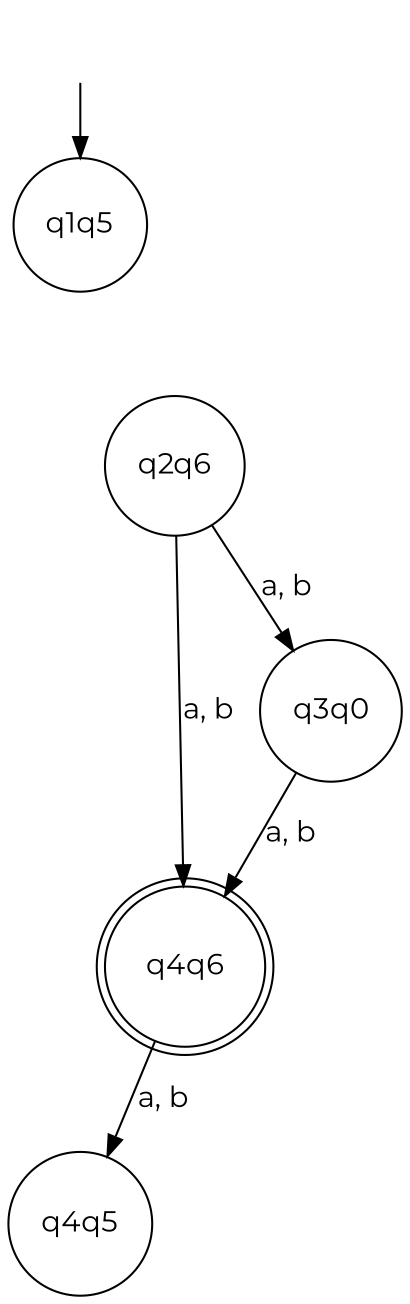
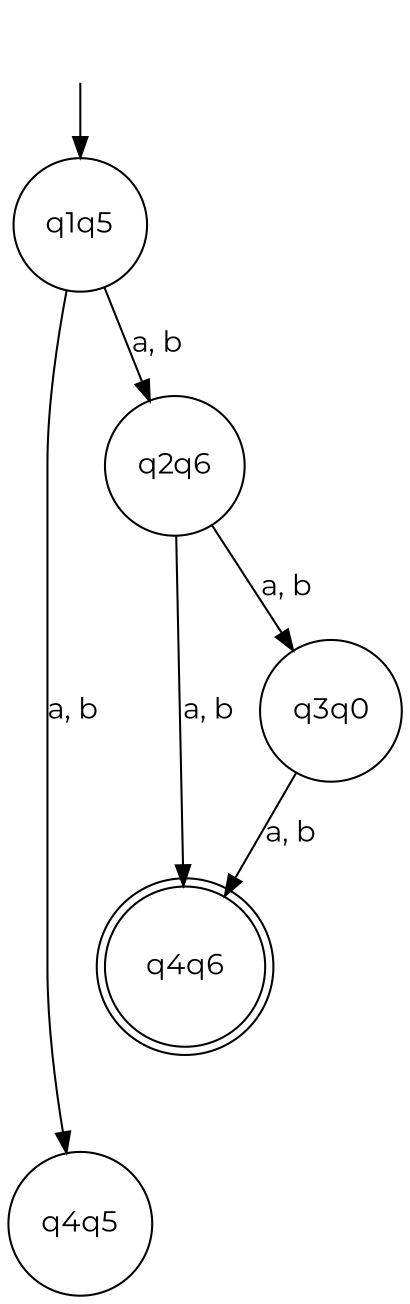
none -> (123, 334)
(135, 1089) -> (47, 711)
